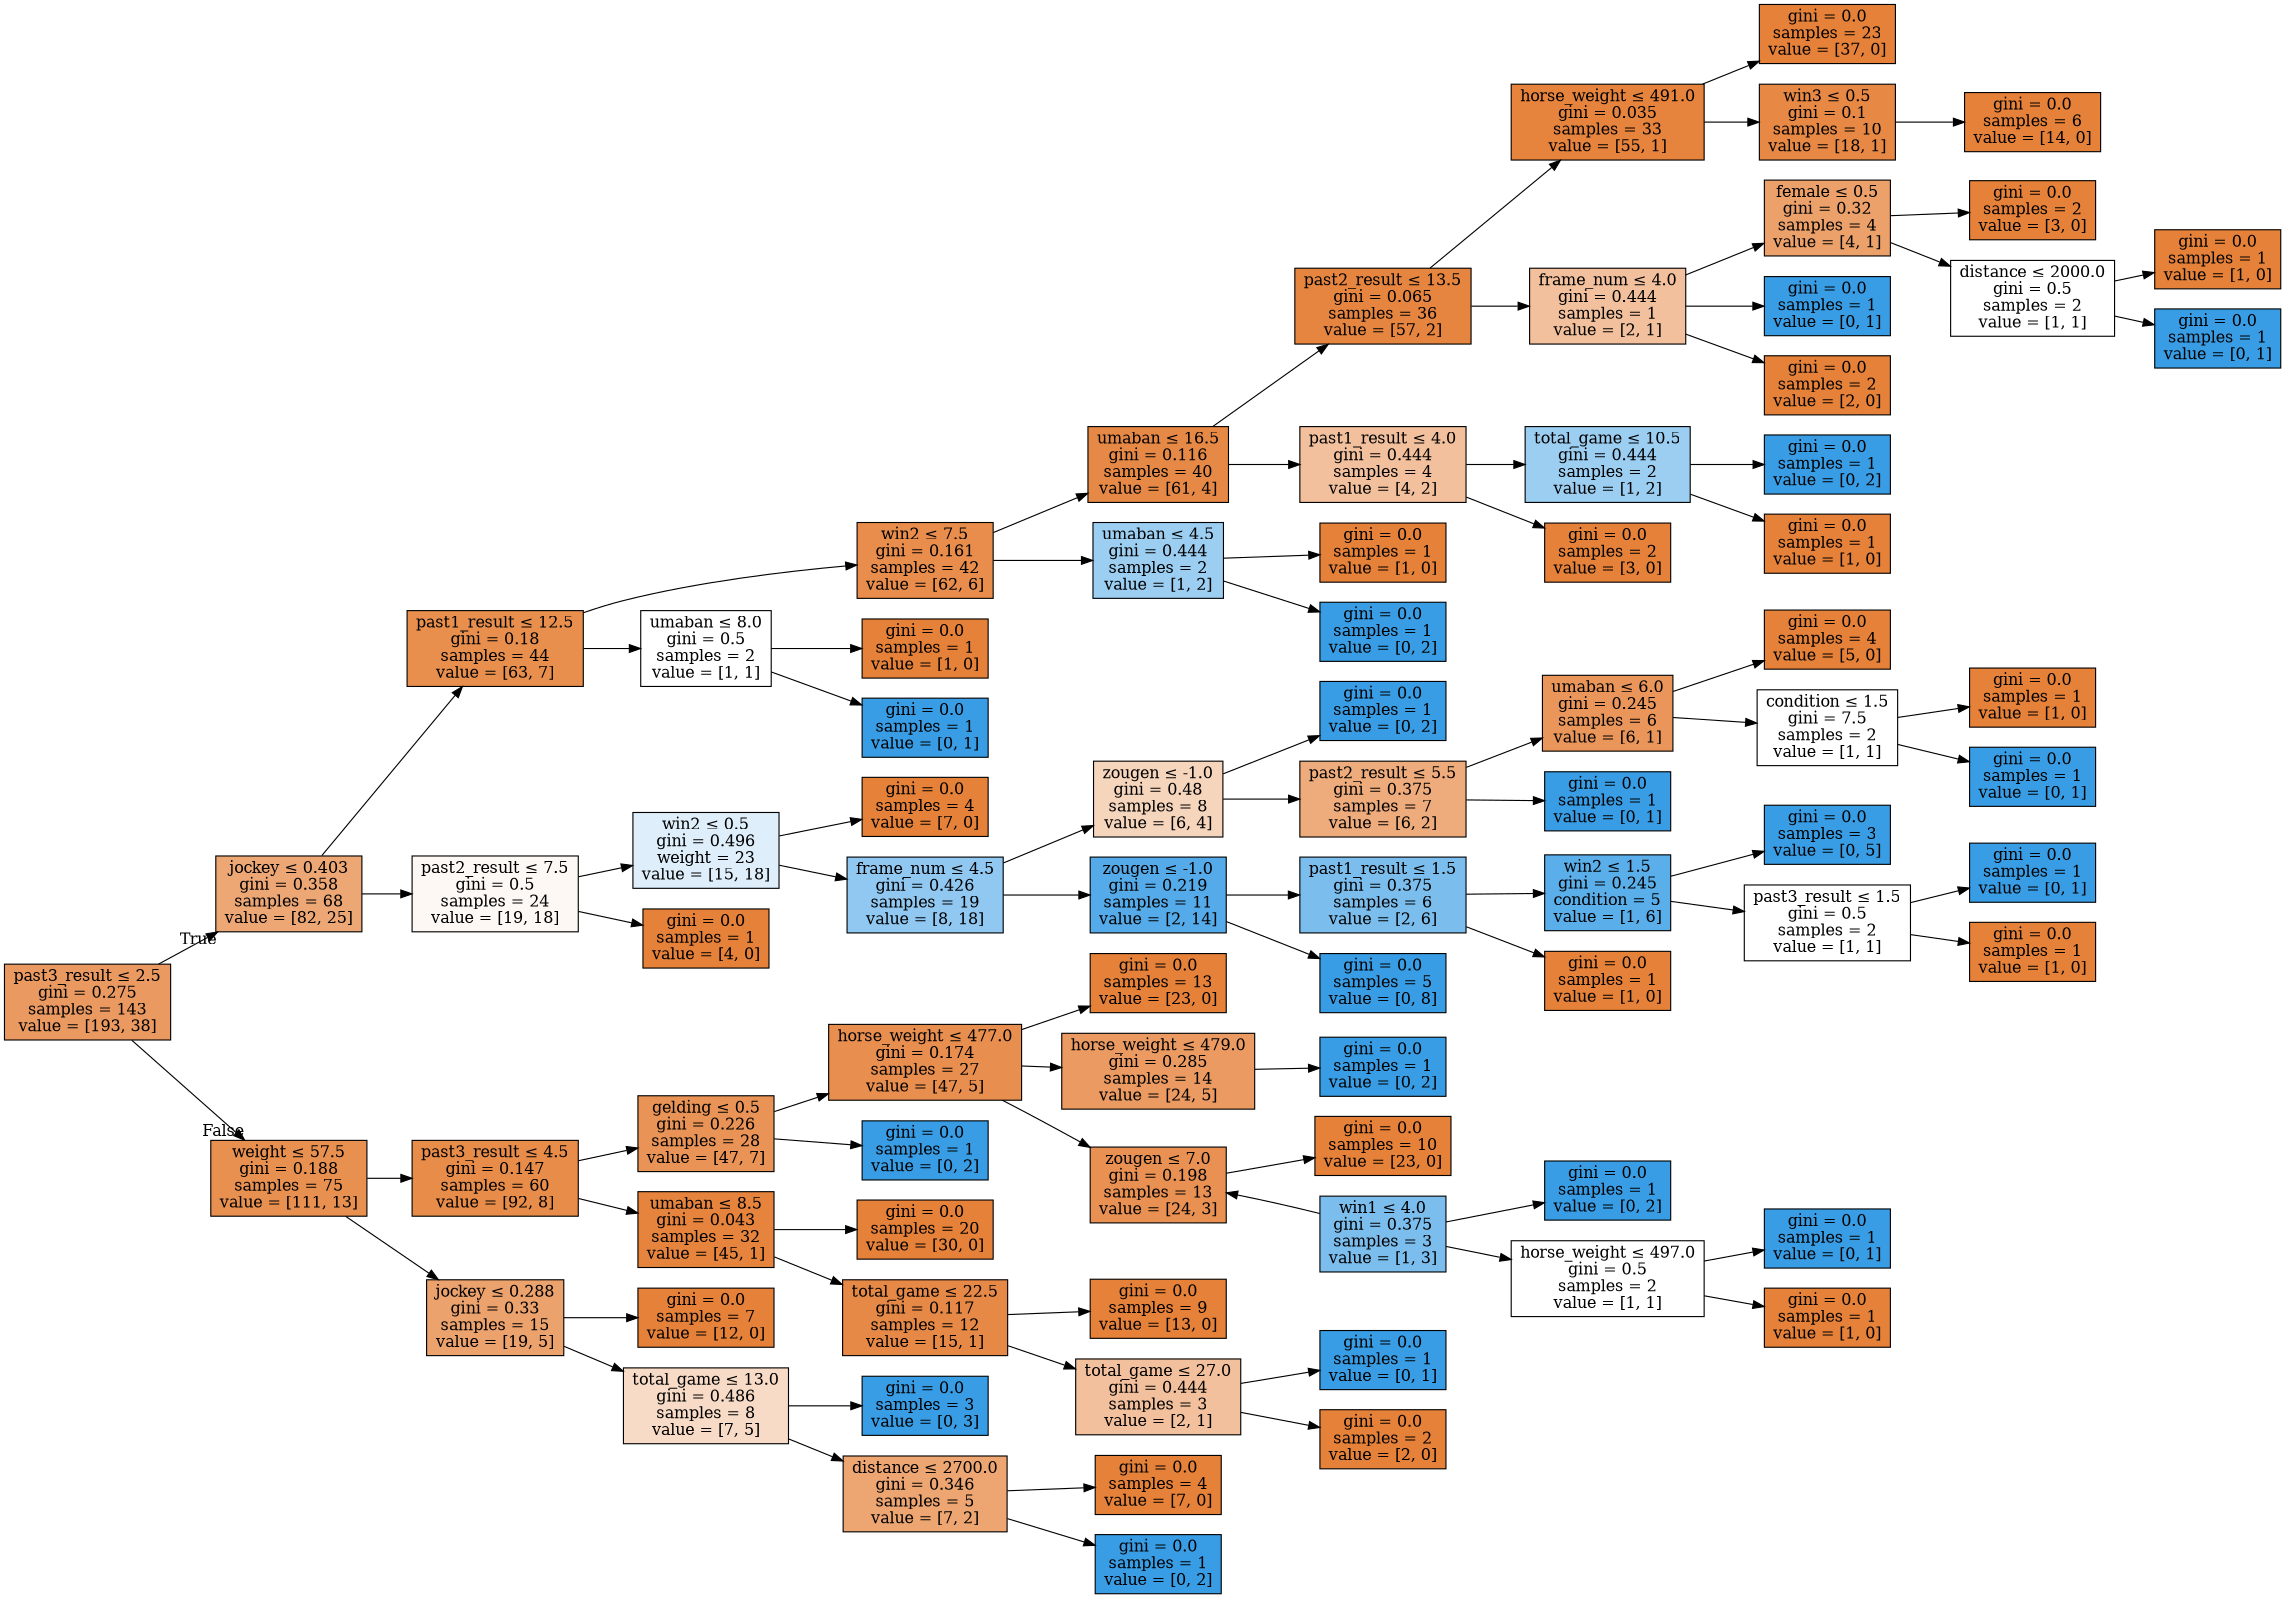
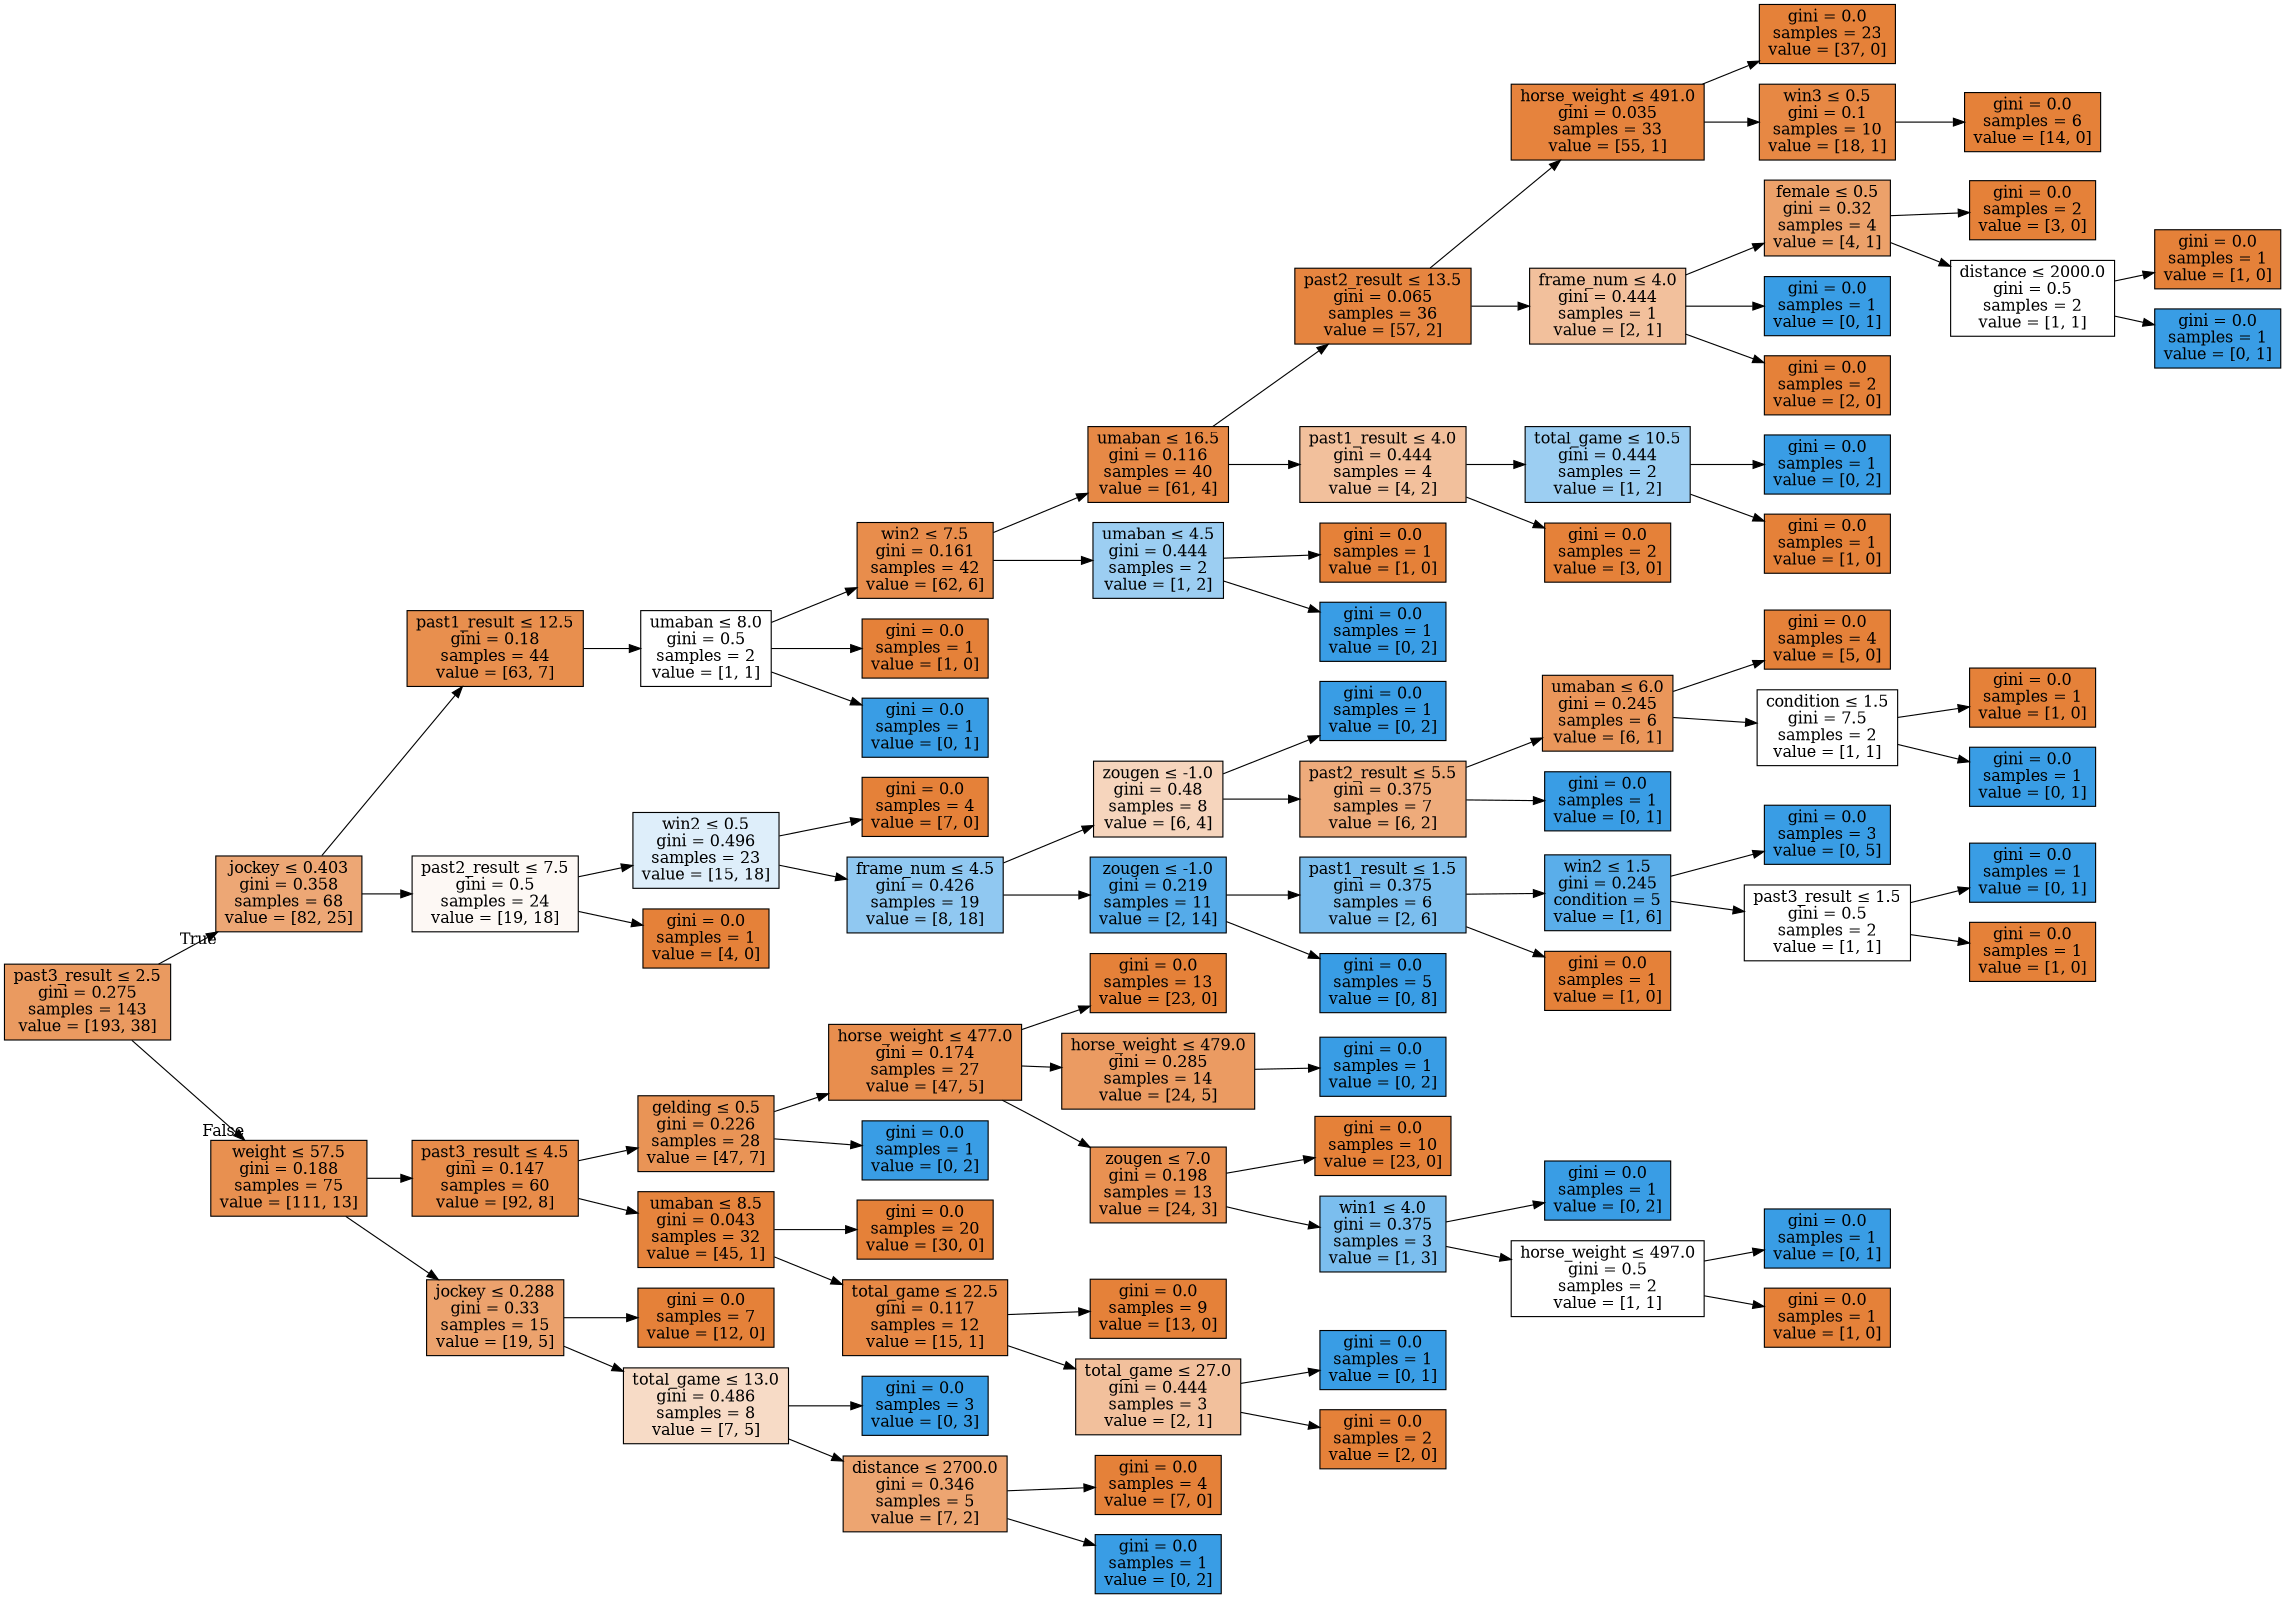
(713, 582) -> (809, 607)
(706, 858) -> (706, 858)
(1279, 1204) -> (1267, 1216)
